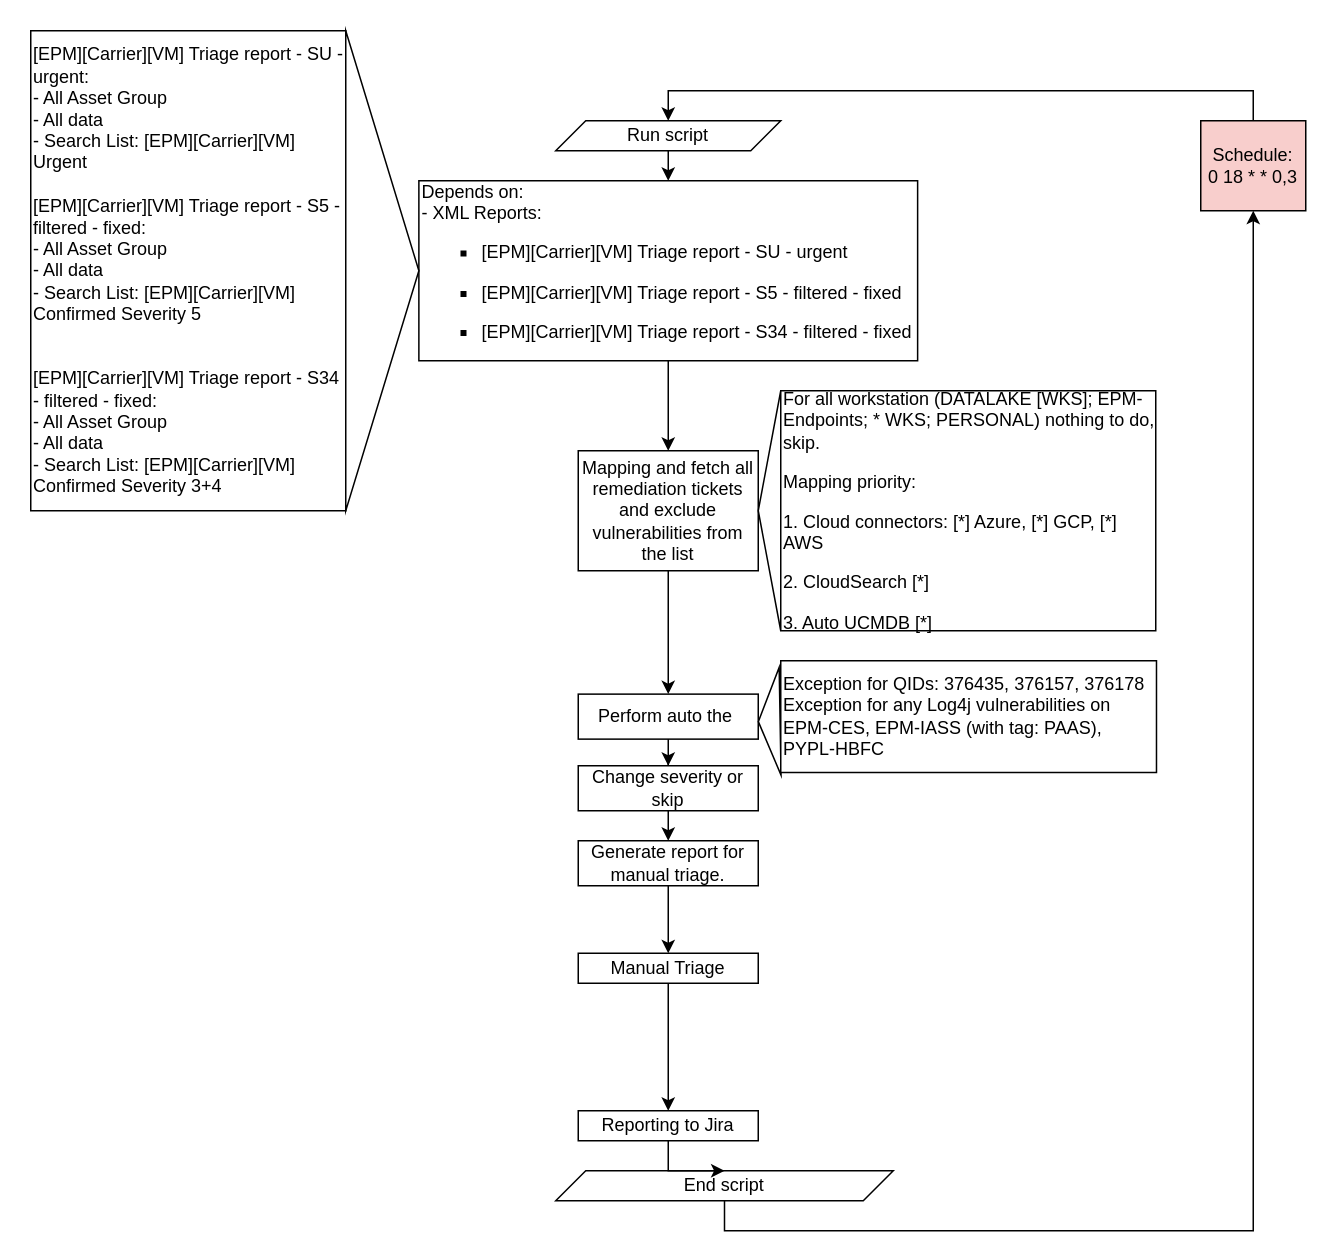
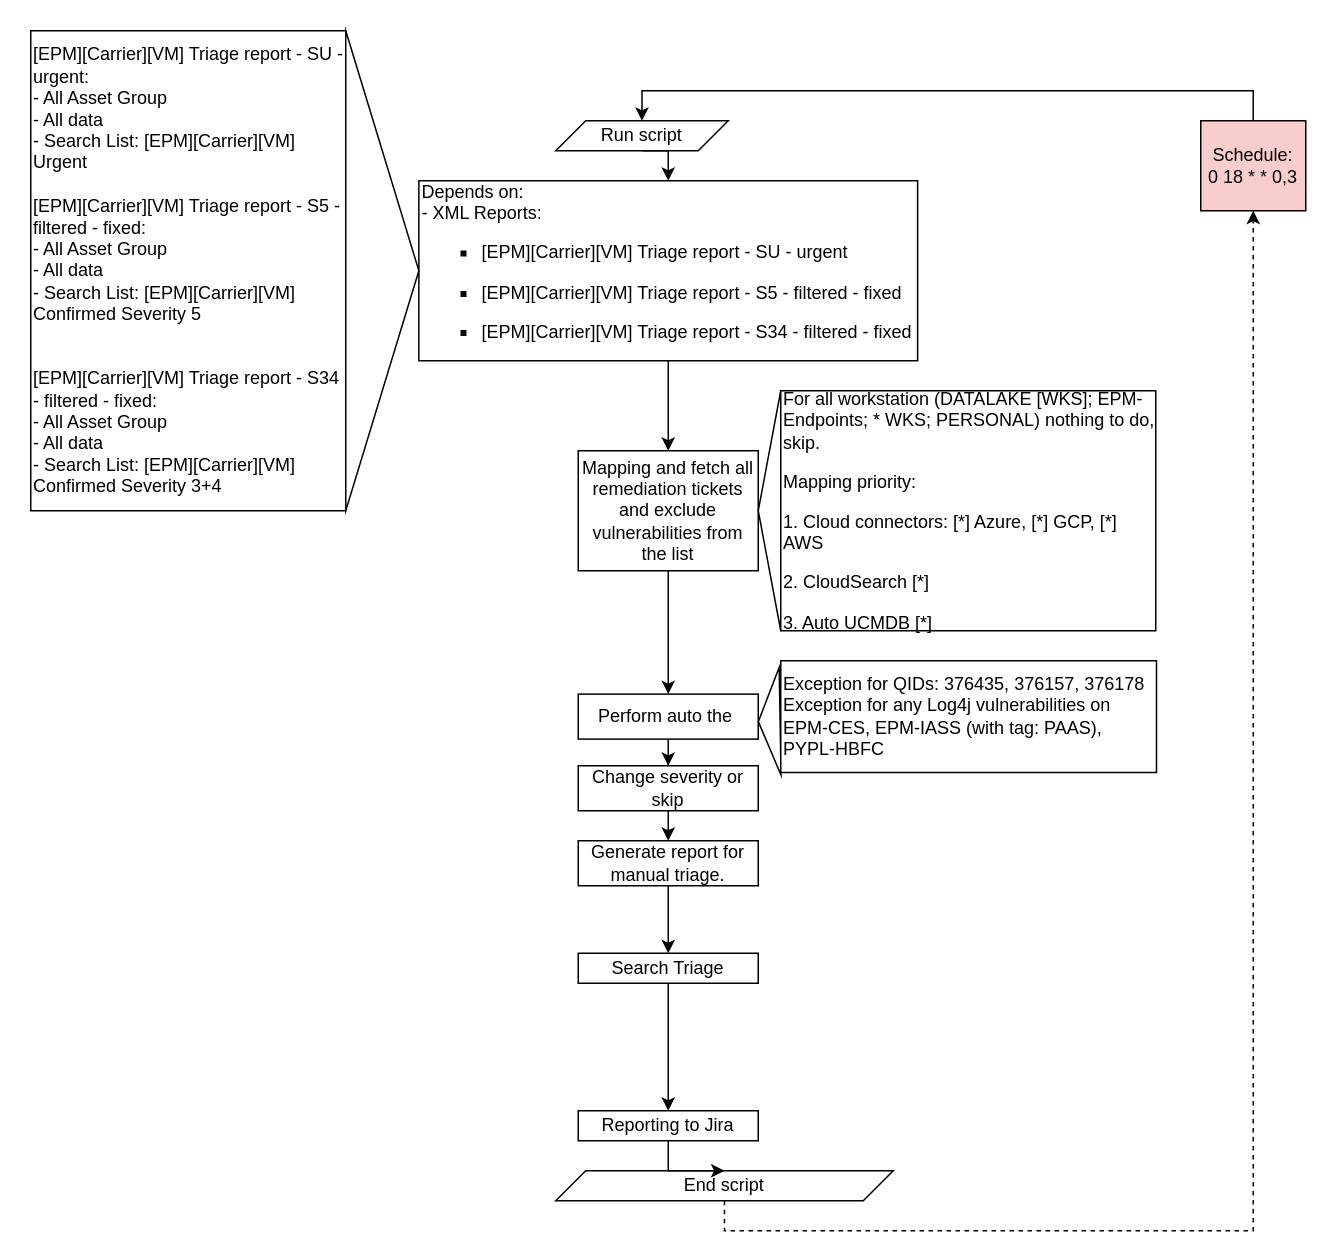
(668, 136) -> (642, 136)
(668, 968) -> (668, 968)
(1253, 1005) -> (1253, 1005)
